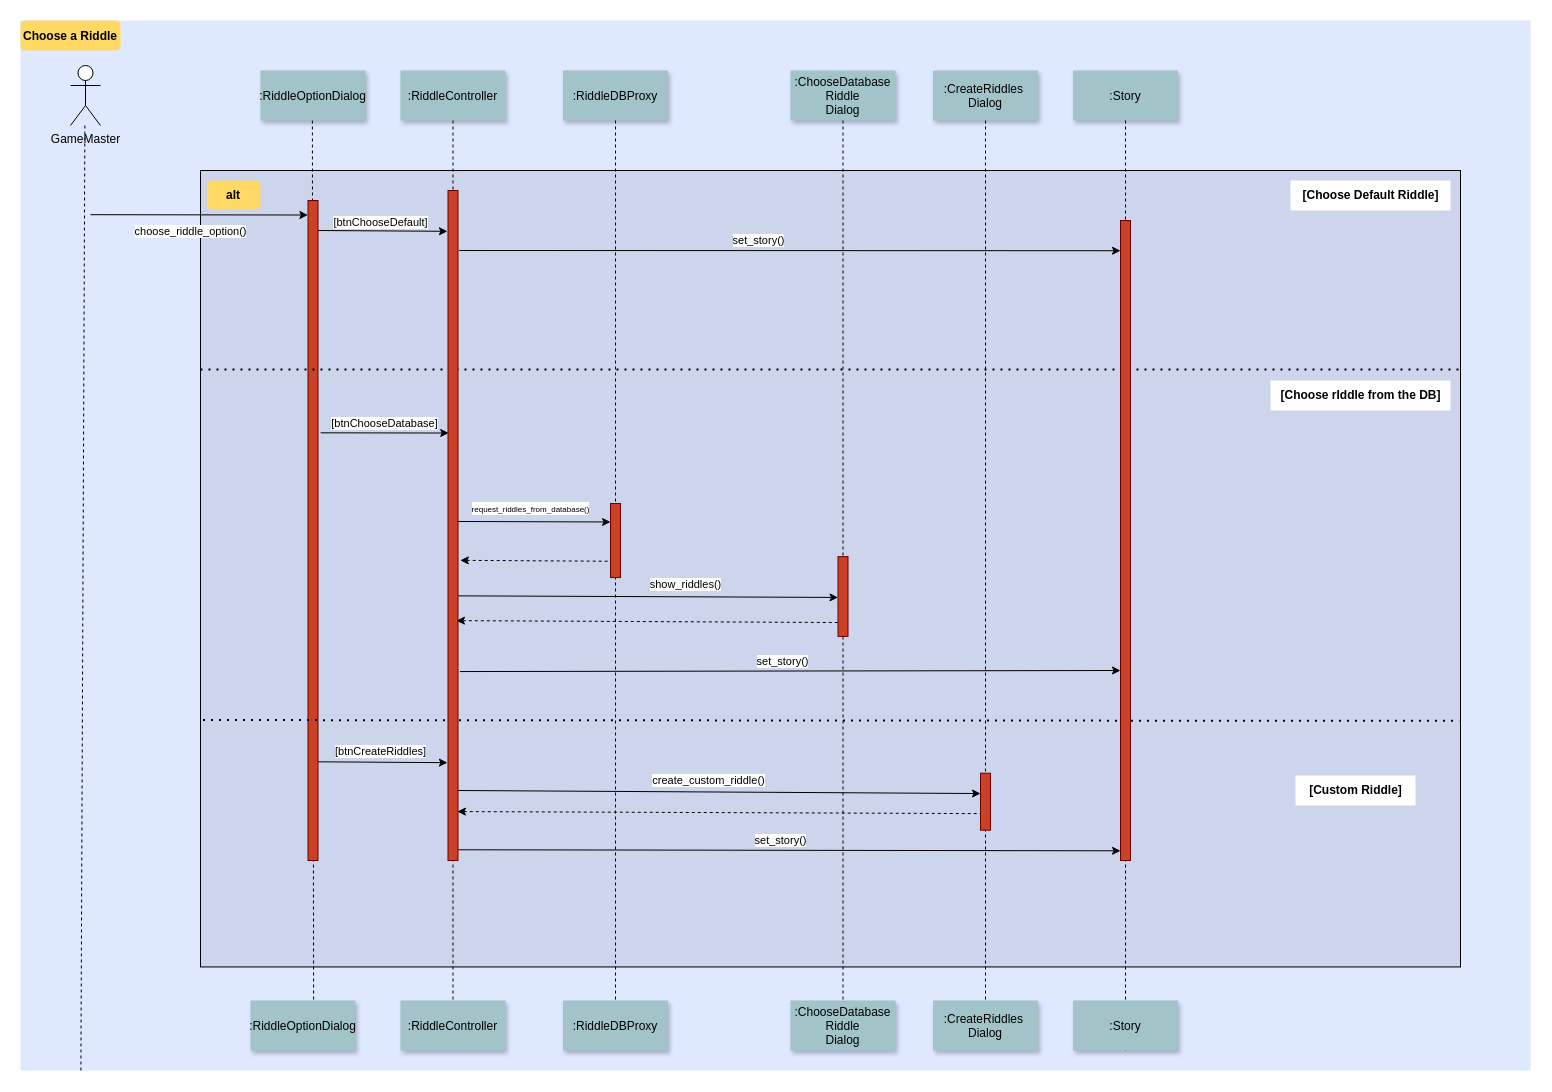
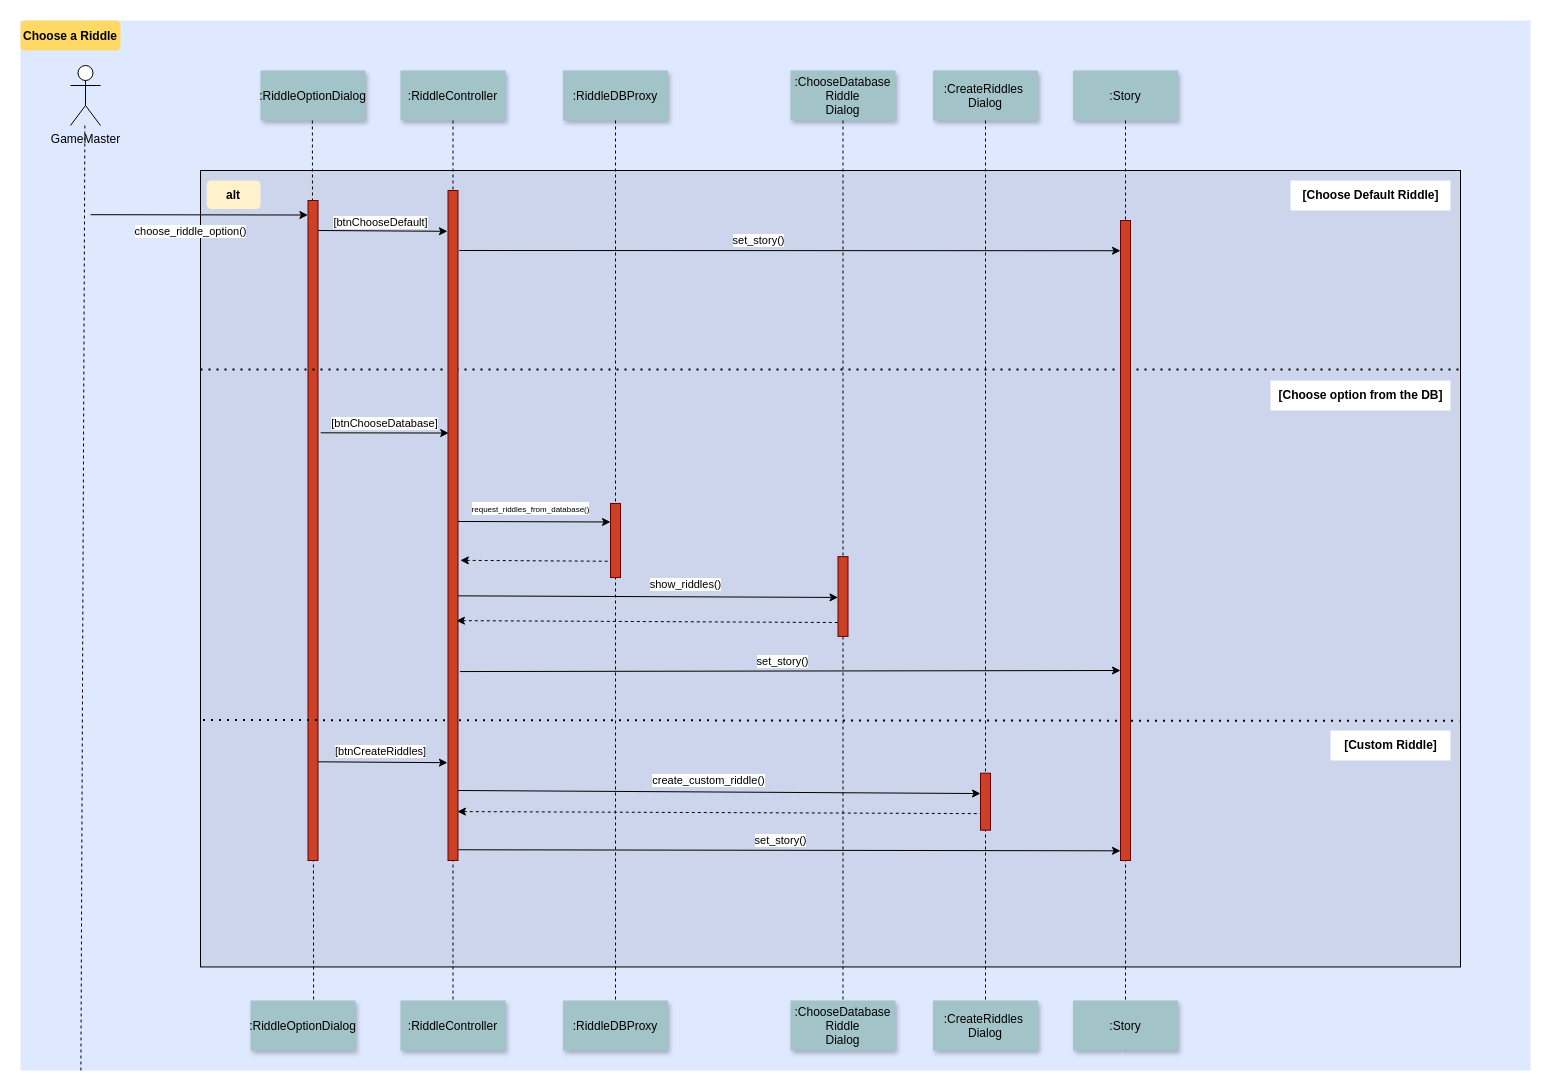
(234, 195) -> (234, 195)
(1361, 396) -> (1361, 396)
(1356, 791) -> (1391, 746)
